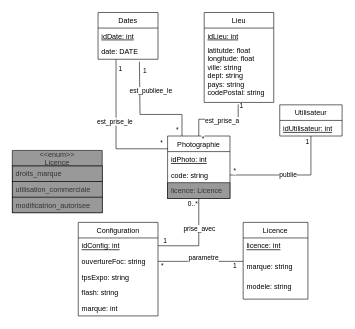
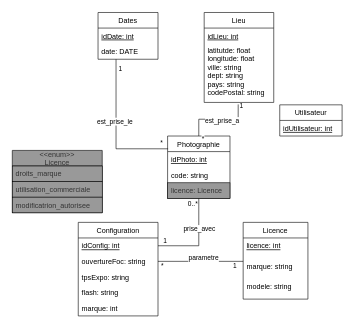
(140, 110) -> none
(287, 175) -> none
